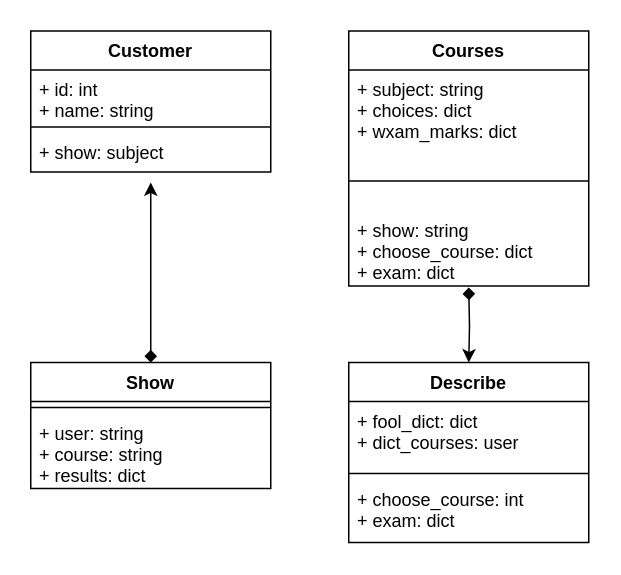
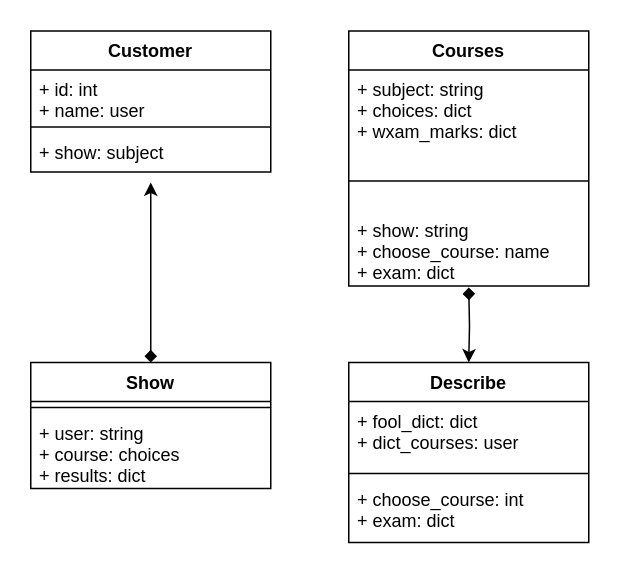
(73, 90) -> (73, 90)
(418, 231) -> (418, 231)
(100, 434) -> (100, 434)
